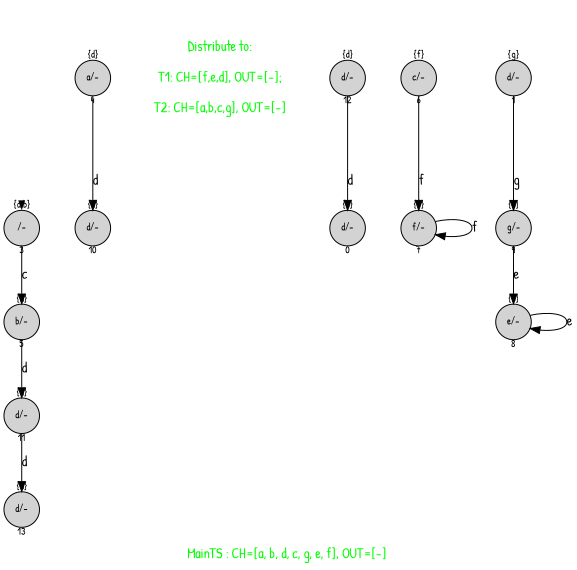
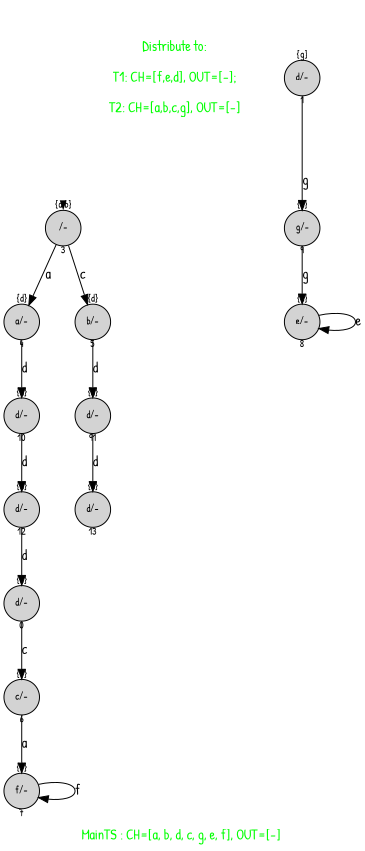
(422, 181) -> (25, 744)
none -> (45, 270)
(516, 275) -> (306, 275)
(22, 416) -> (93, 416)
none -> (22, 458)
none -> (22, 645)
